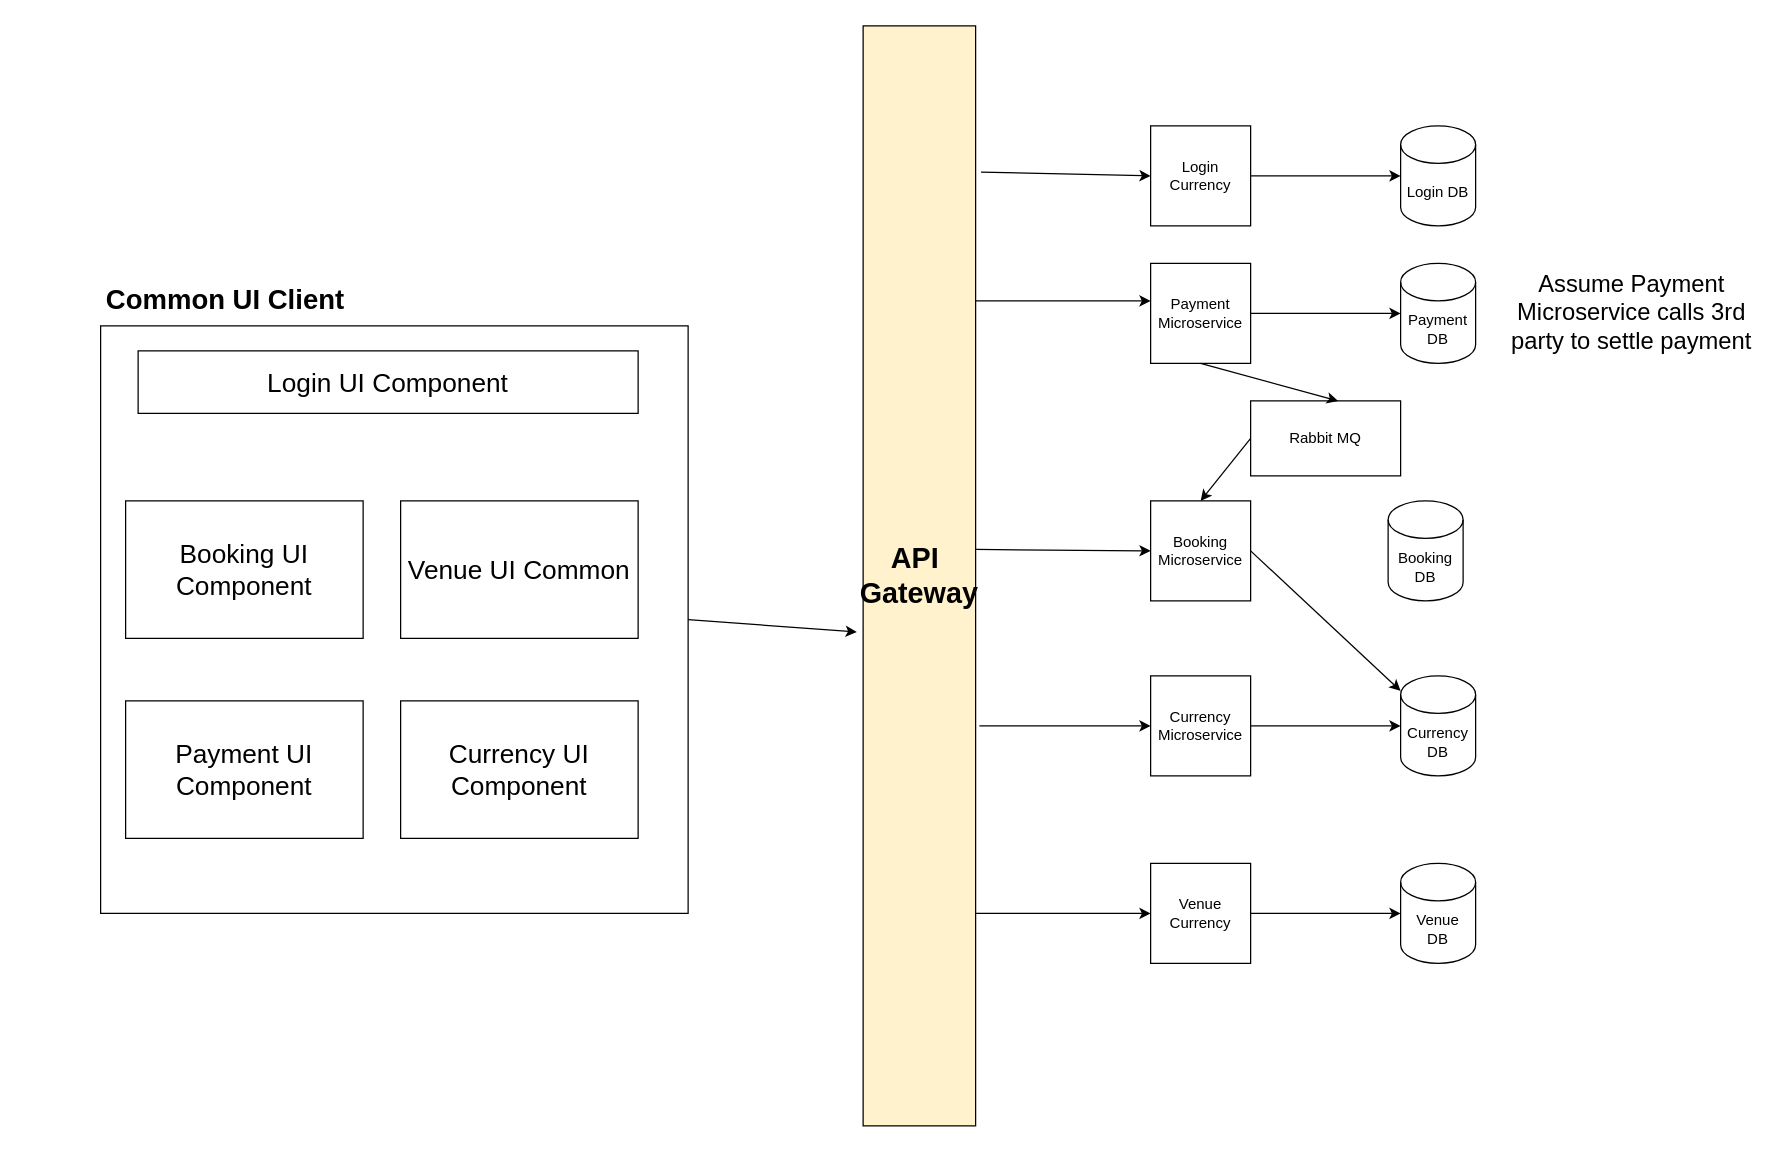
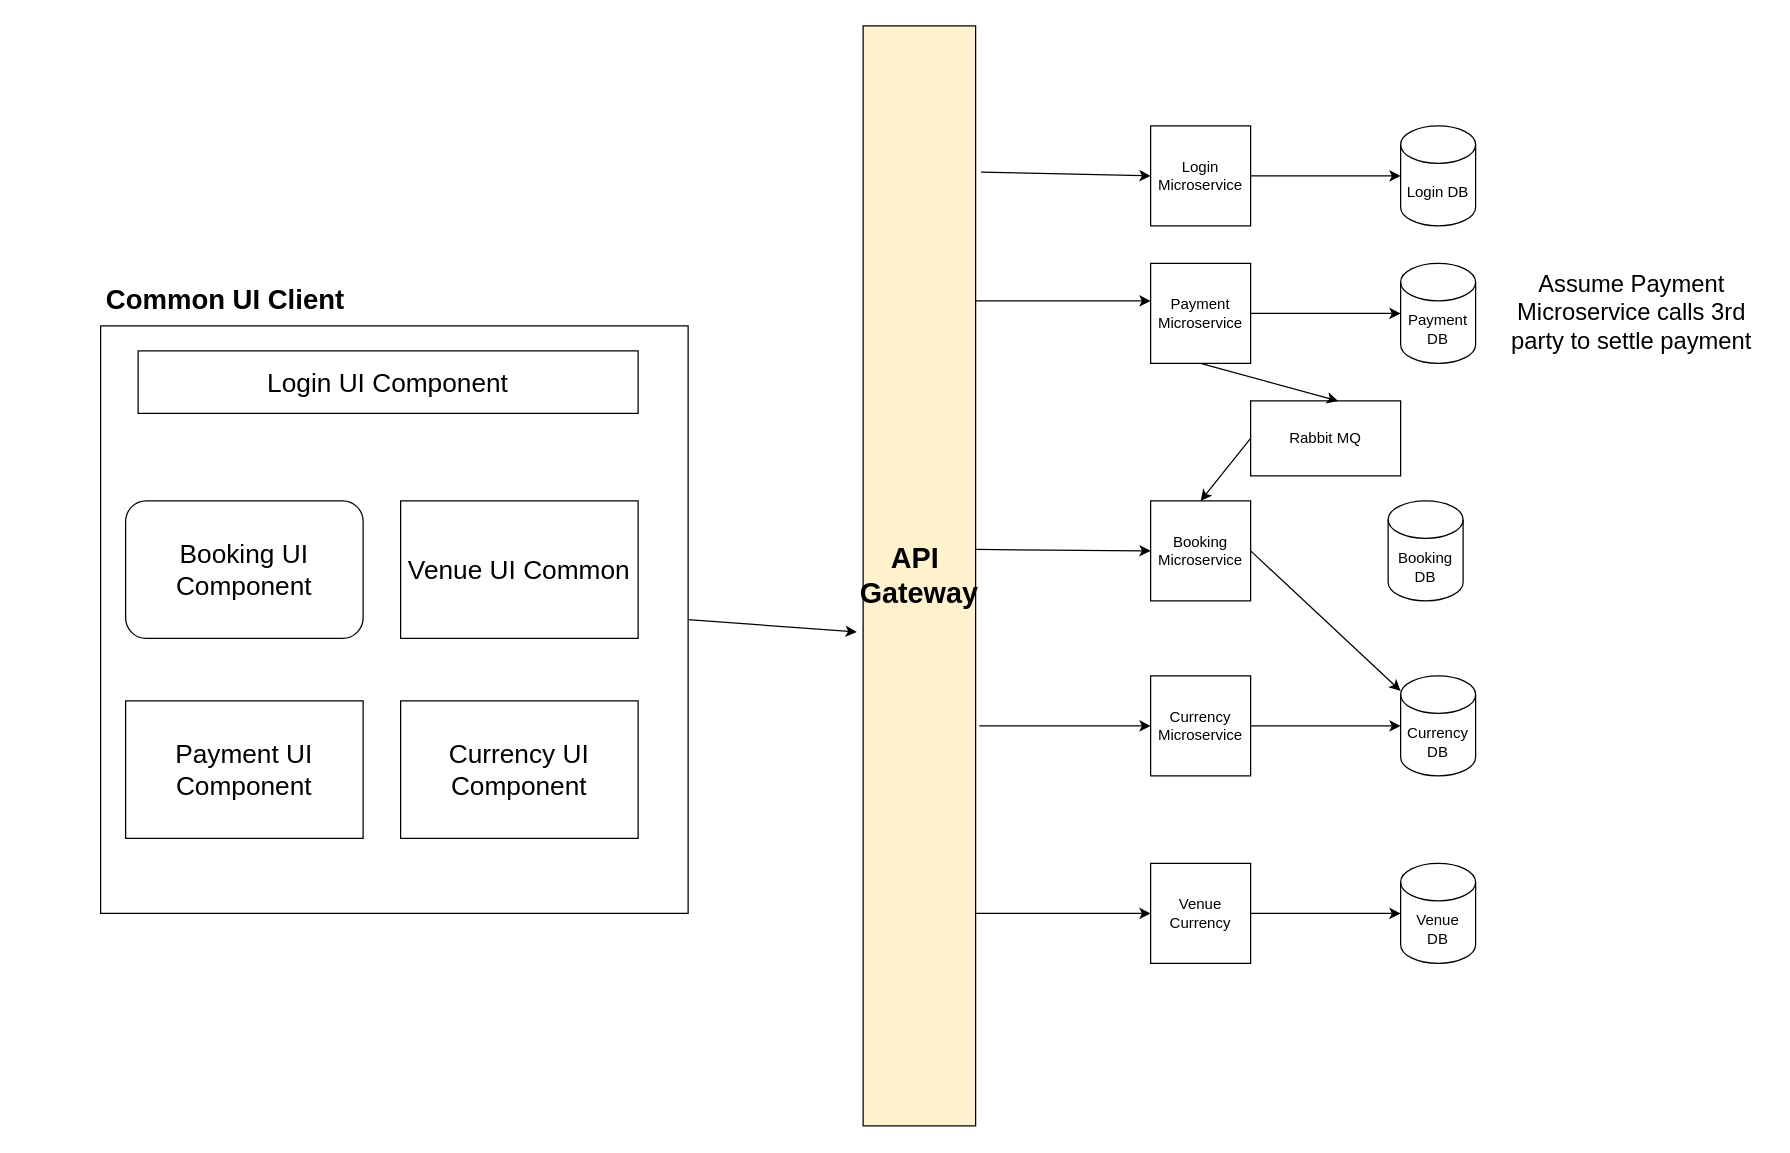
(1201, 176) -> (1201, 176)
(244, 569) -> (244, 569)
